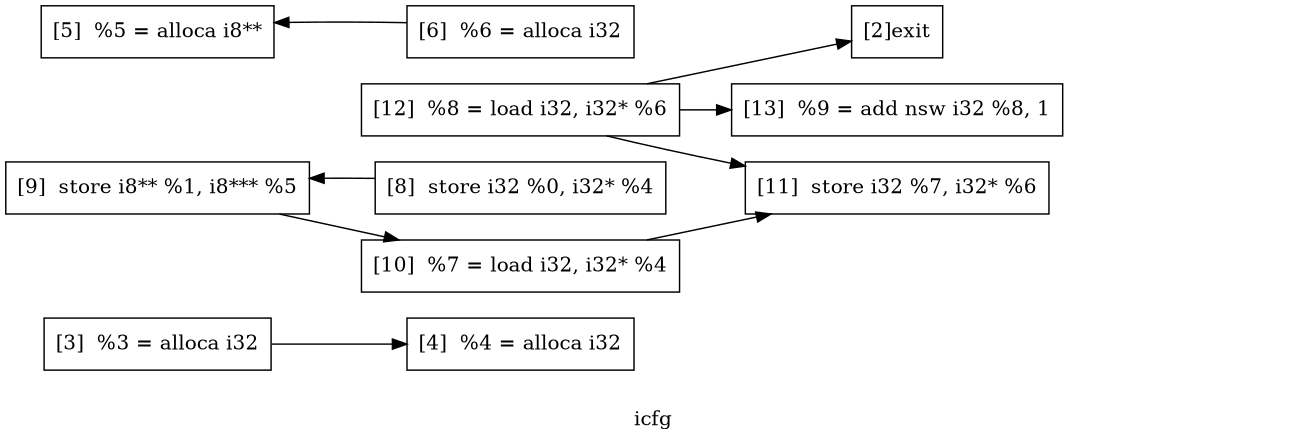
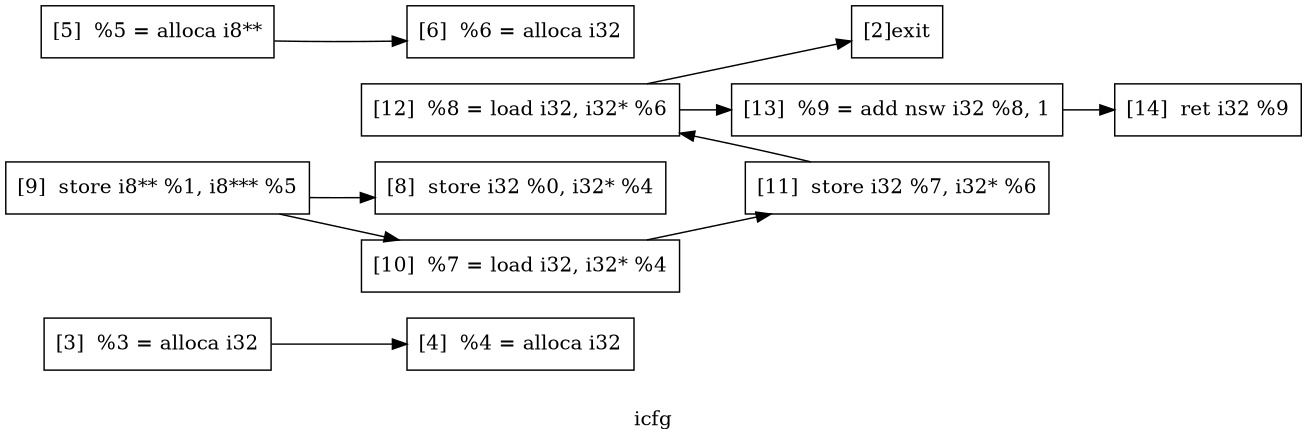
(348, 22) -> (333, 42)
none -> (1208, 110)
(669, 150) -> (752, 149)
(350, 178) -> (335, 198)
